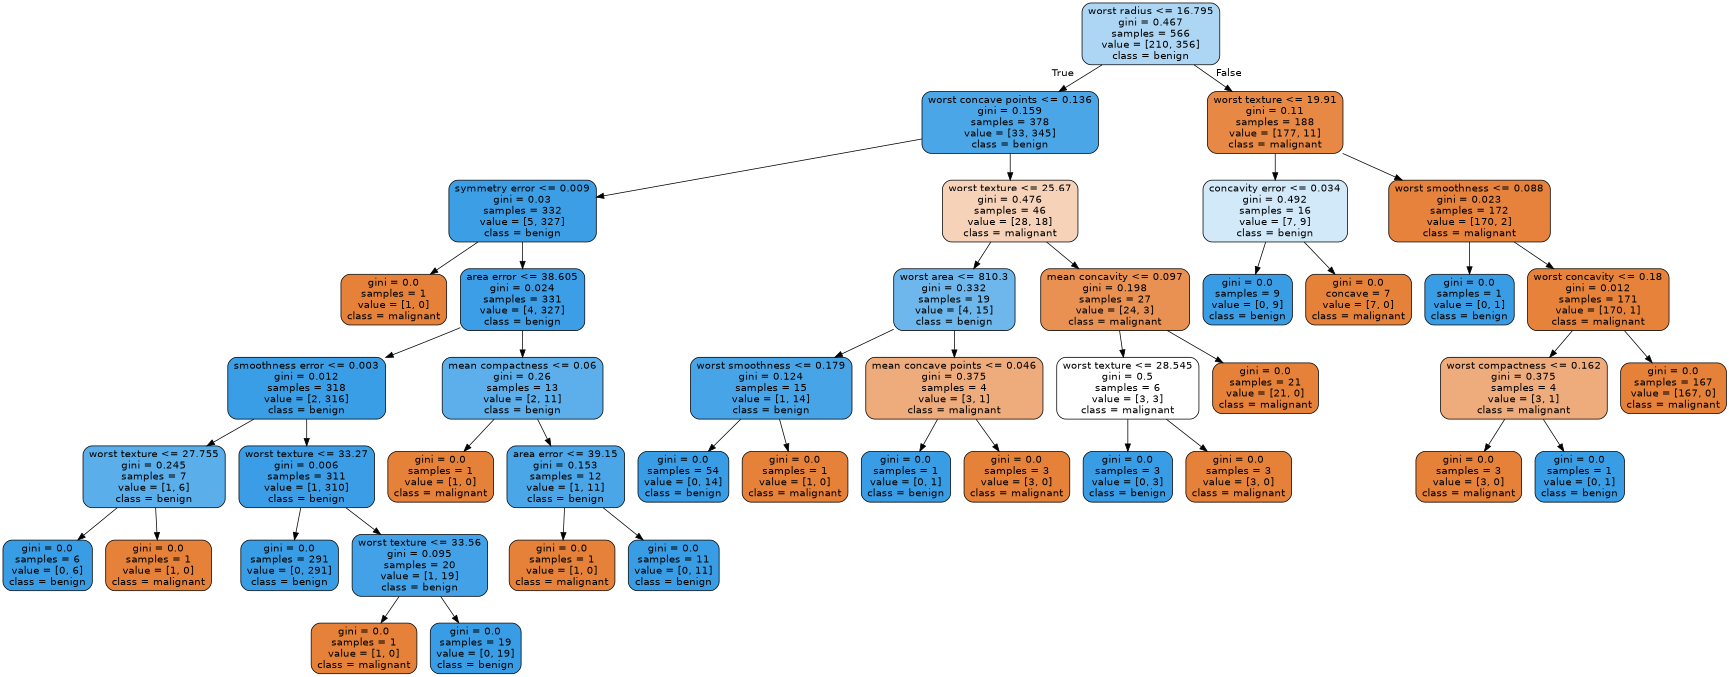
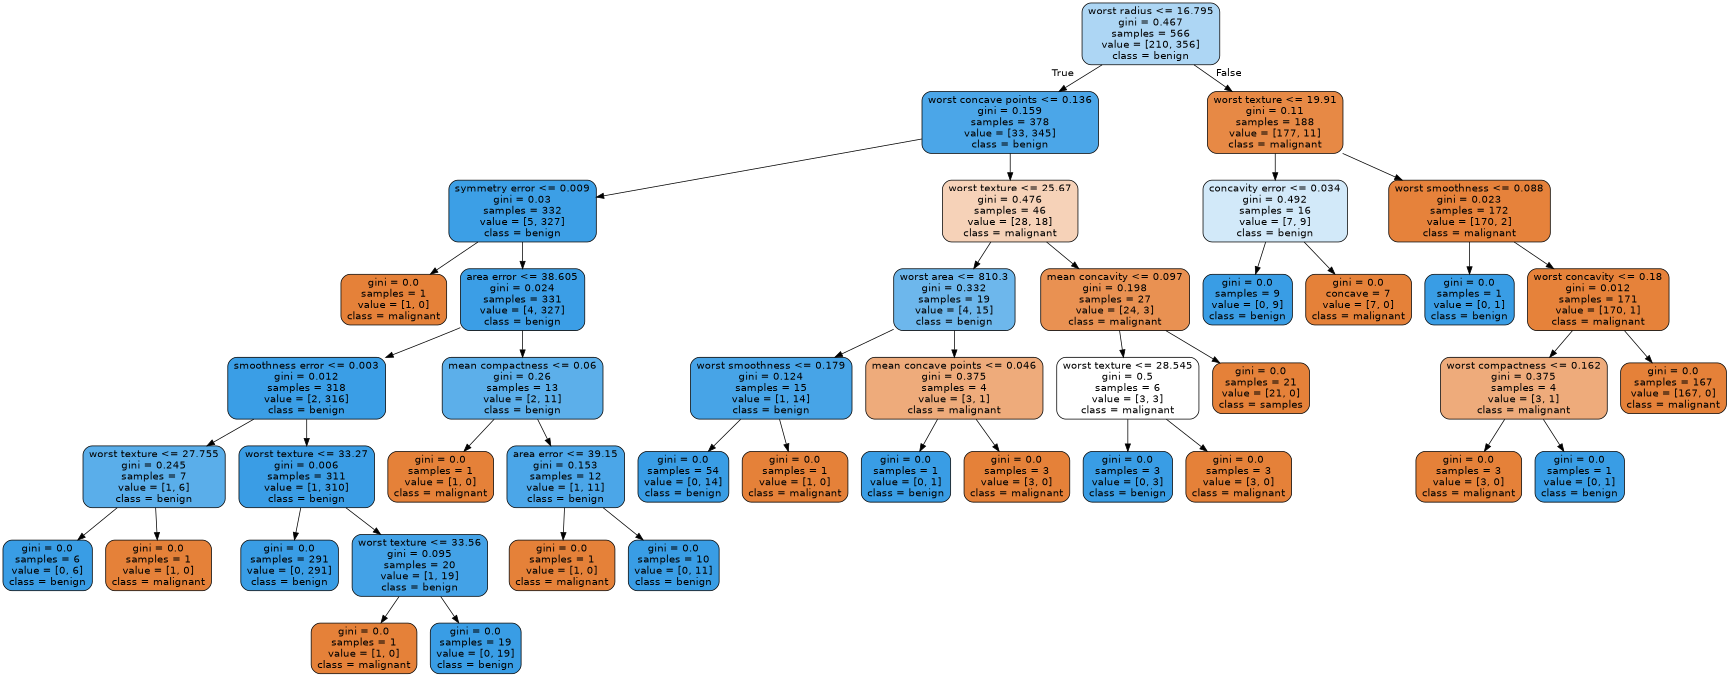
(1266, 388) -> (1261, 388)
(674, 565) -> (674, 565)
